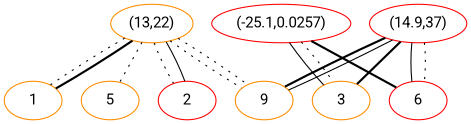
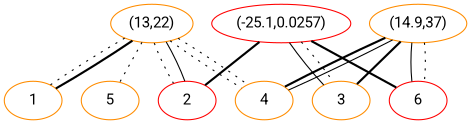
(418, 24) -> (418, 24)
none -> (232, 64)
(264, 101) -> (264, 101)
